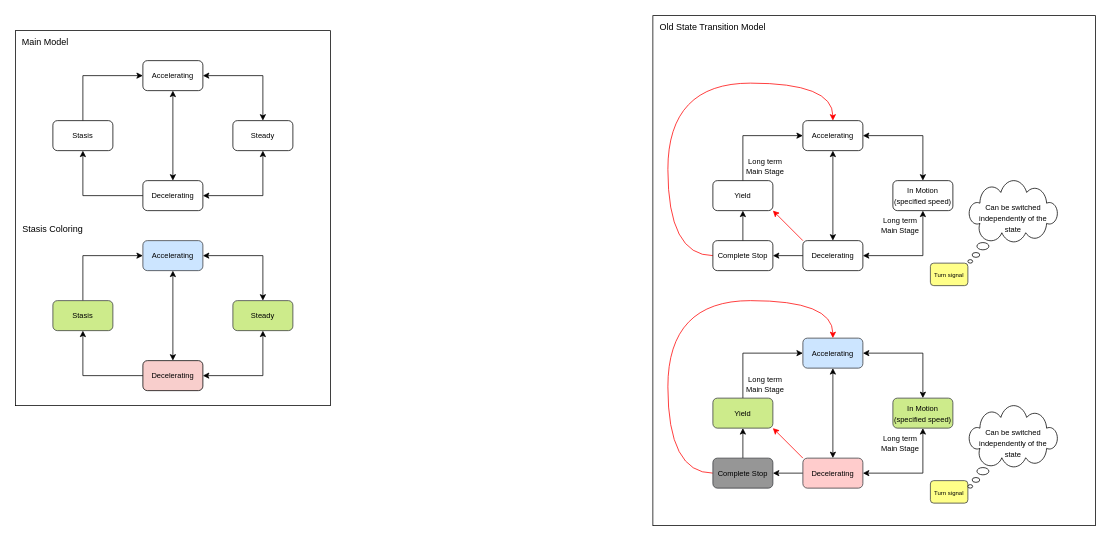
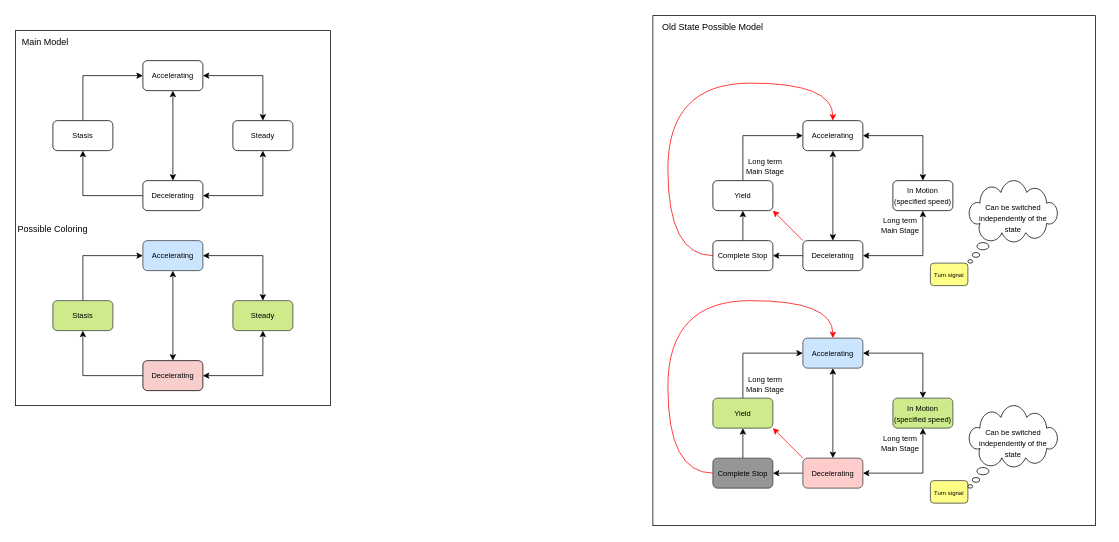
(713, 27) -> (713, 27)
(53, 229) -> (53, 229)
